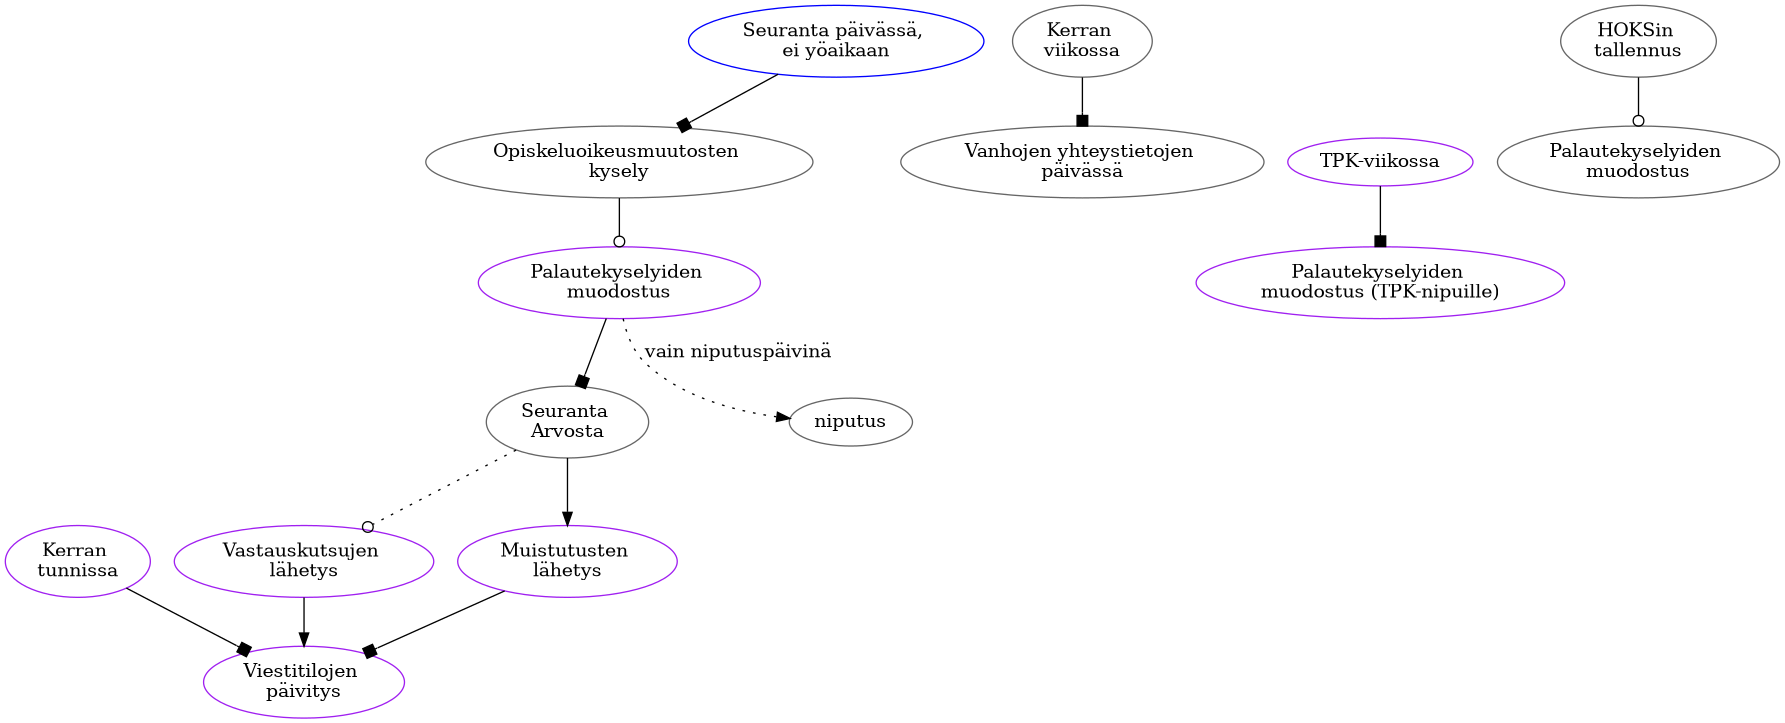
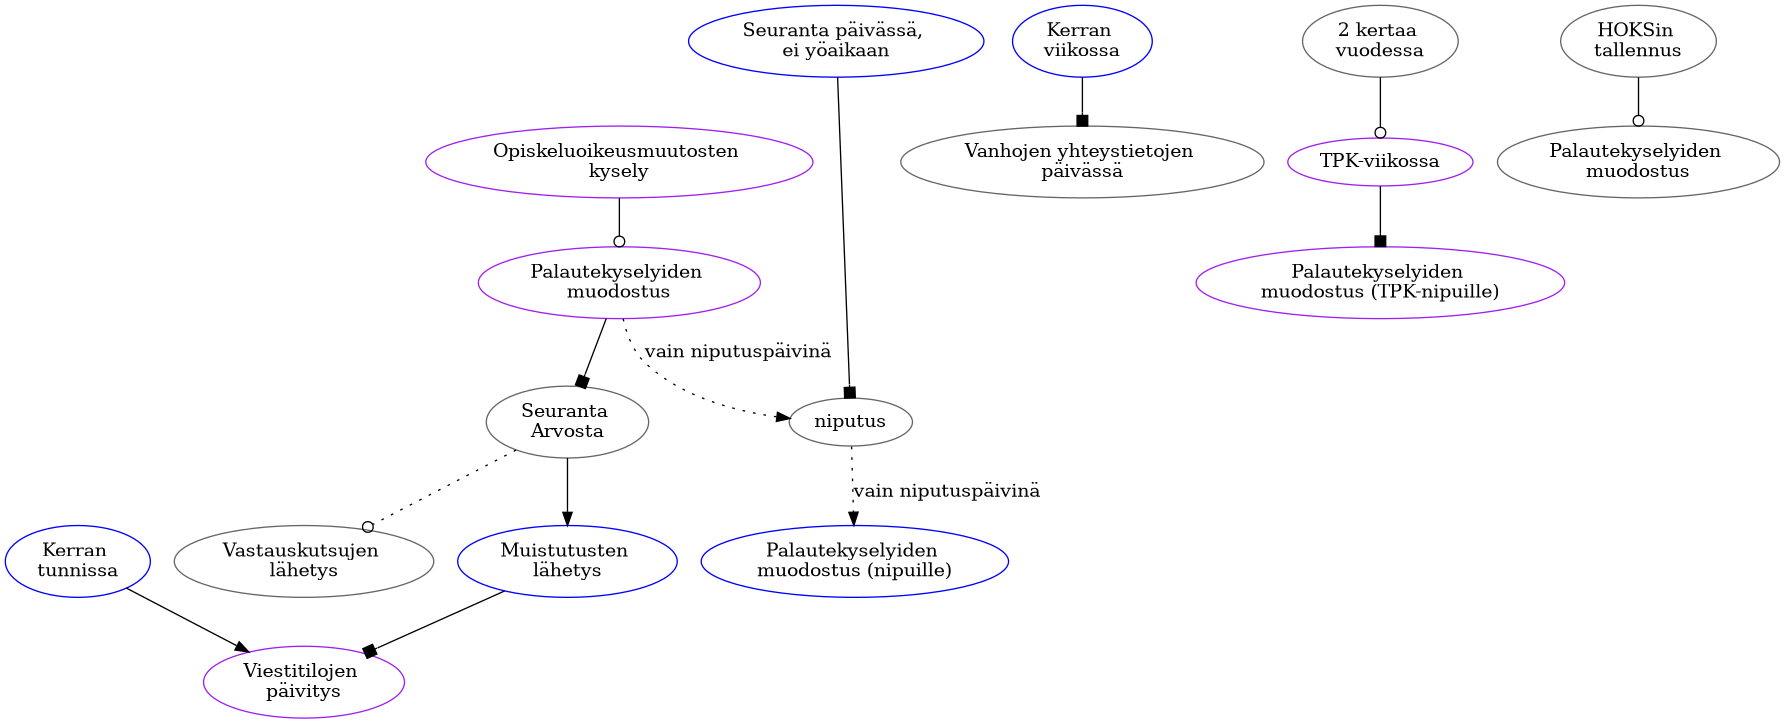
(1082, 41) -> (1082, 41)
none -> (1380, 41)
(735, 98) -> (844, 231)
(619, 162) -> (619, 162)
(78, 561) -> (78, 561)
(304, 561) -> (304, 561)
(567, 561) -> (567, 561)
none -> (855, 561)
(304, 615) -> none
(181, 617) -> (181, 617)
